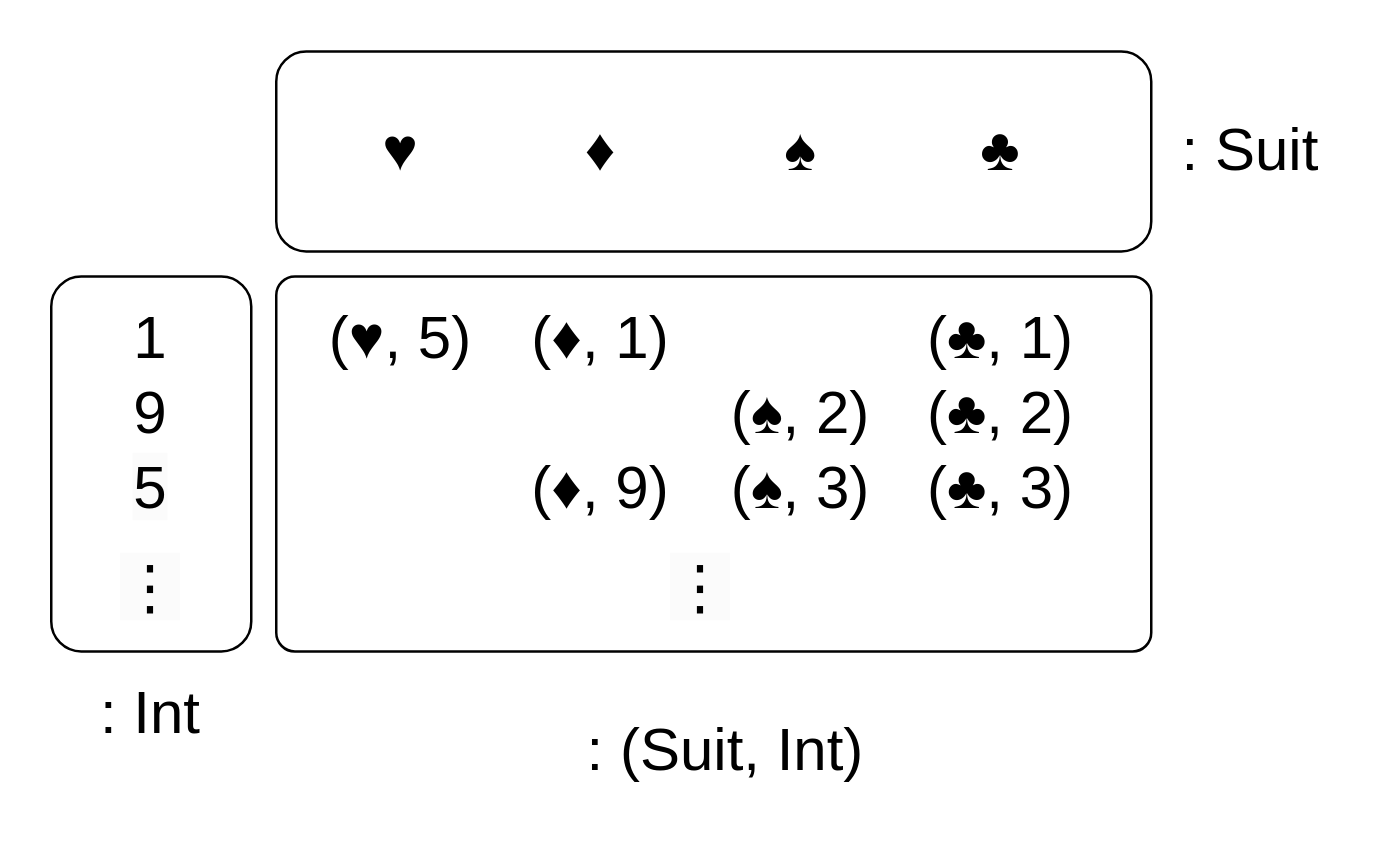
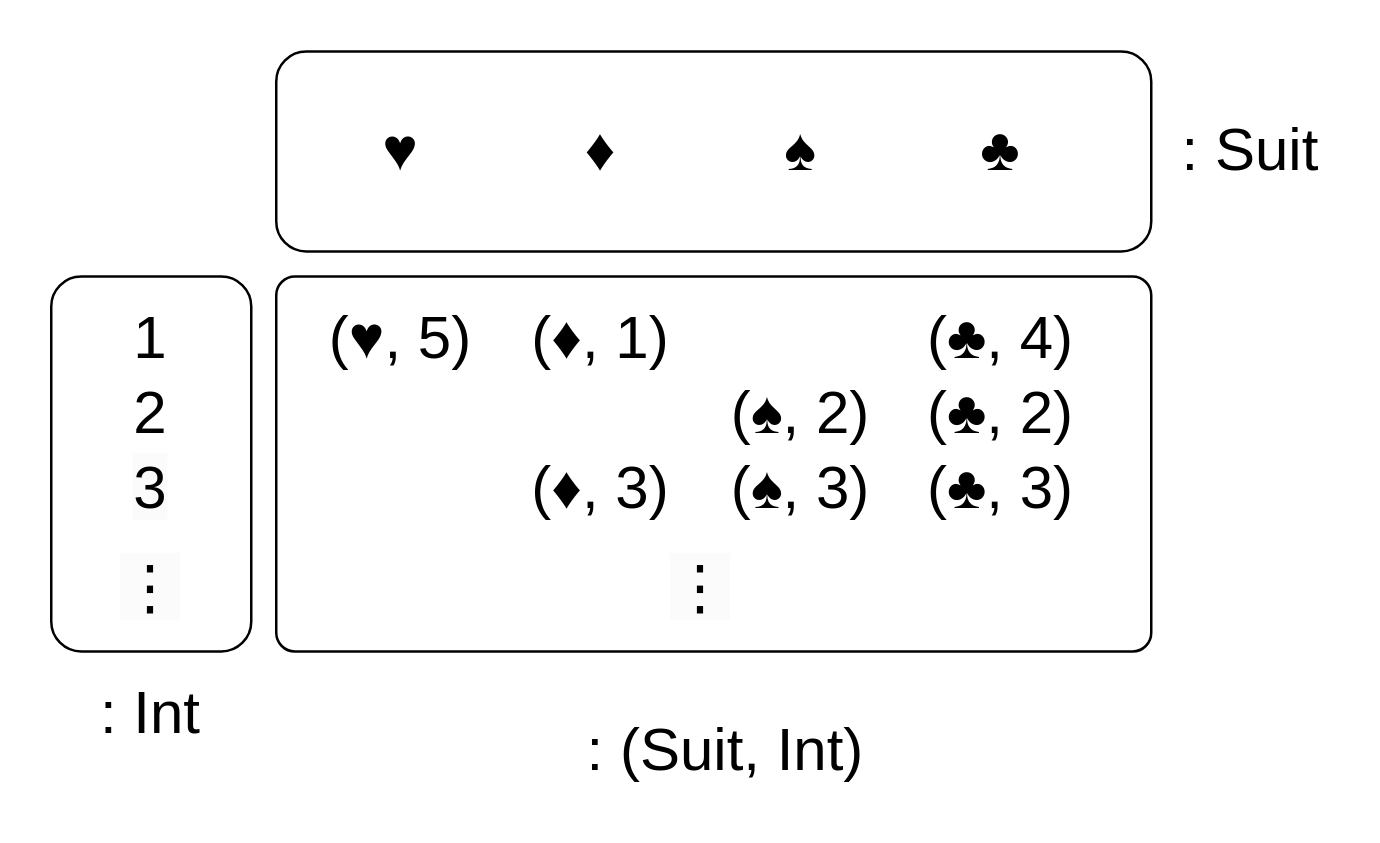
(1001, 339) -> (1001, 339)
(151, 414) -> (151, 414)
(151, 489) -> (151, 489)
(601, 489) -> (601, 489)
